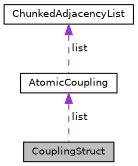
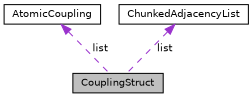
(69, 54) -> (147, 53)
